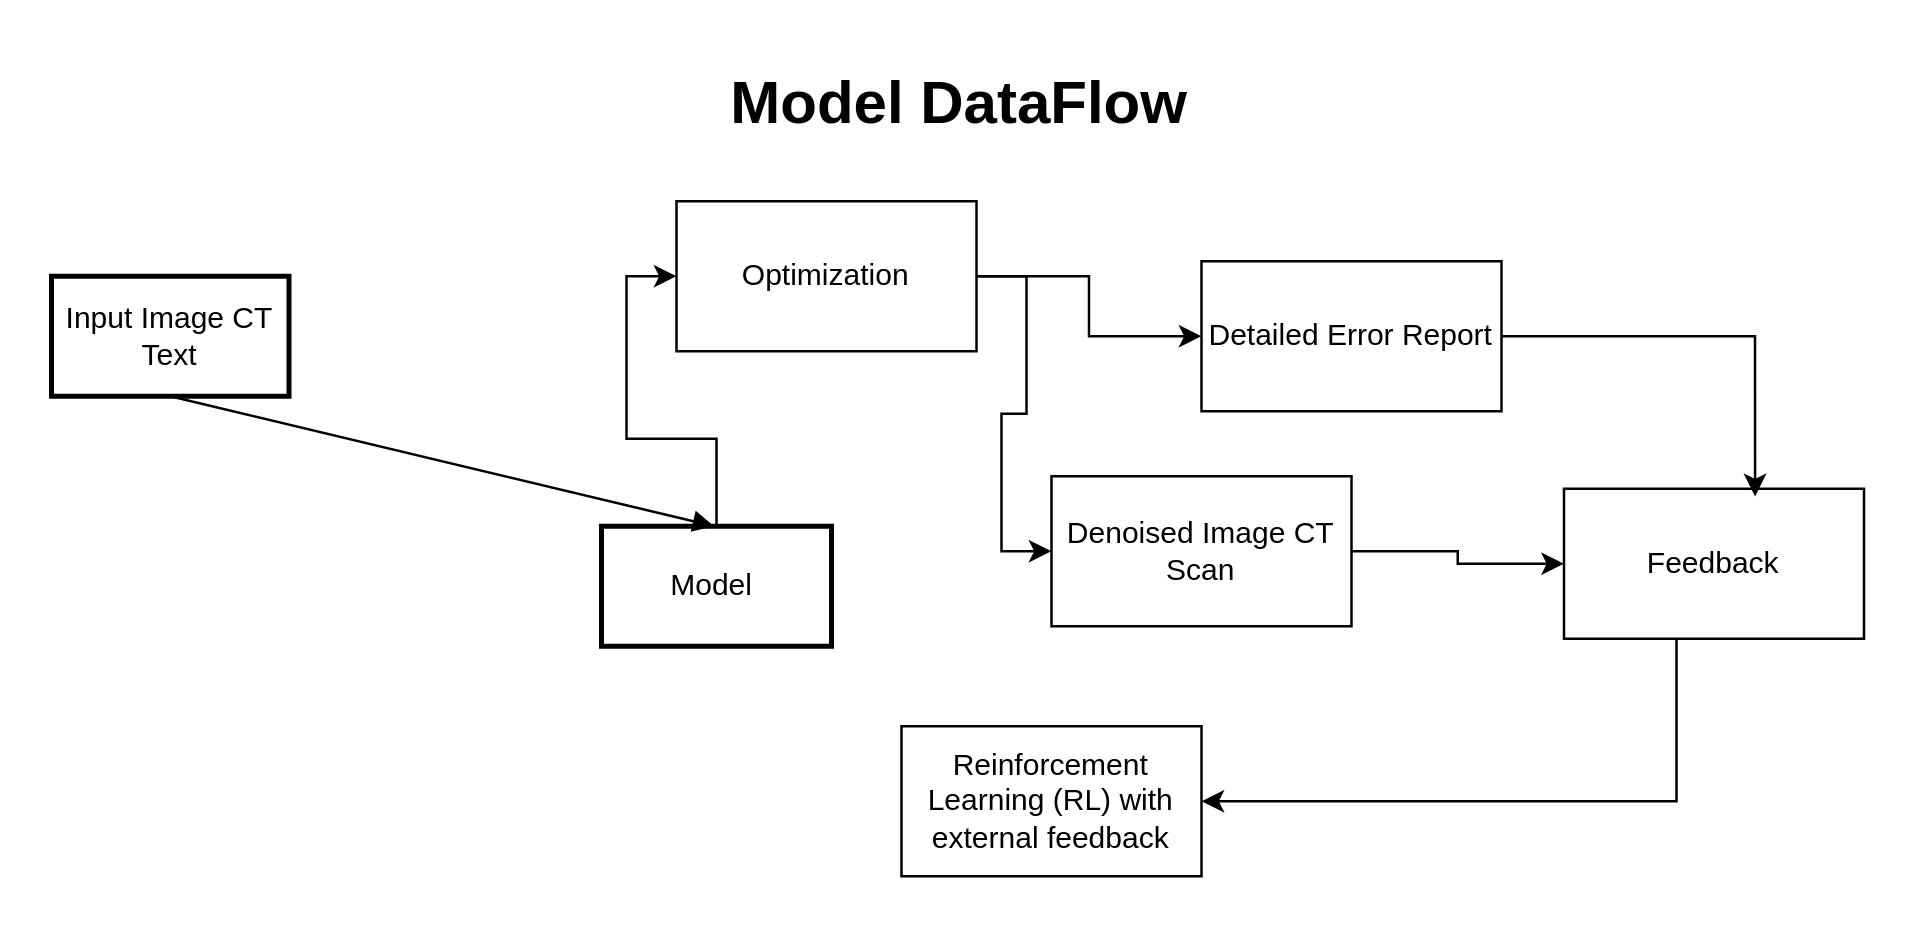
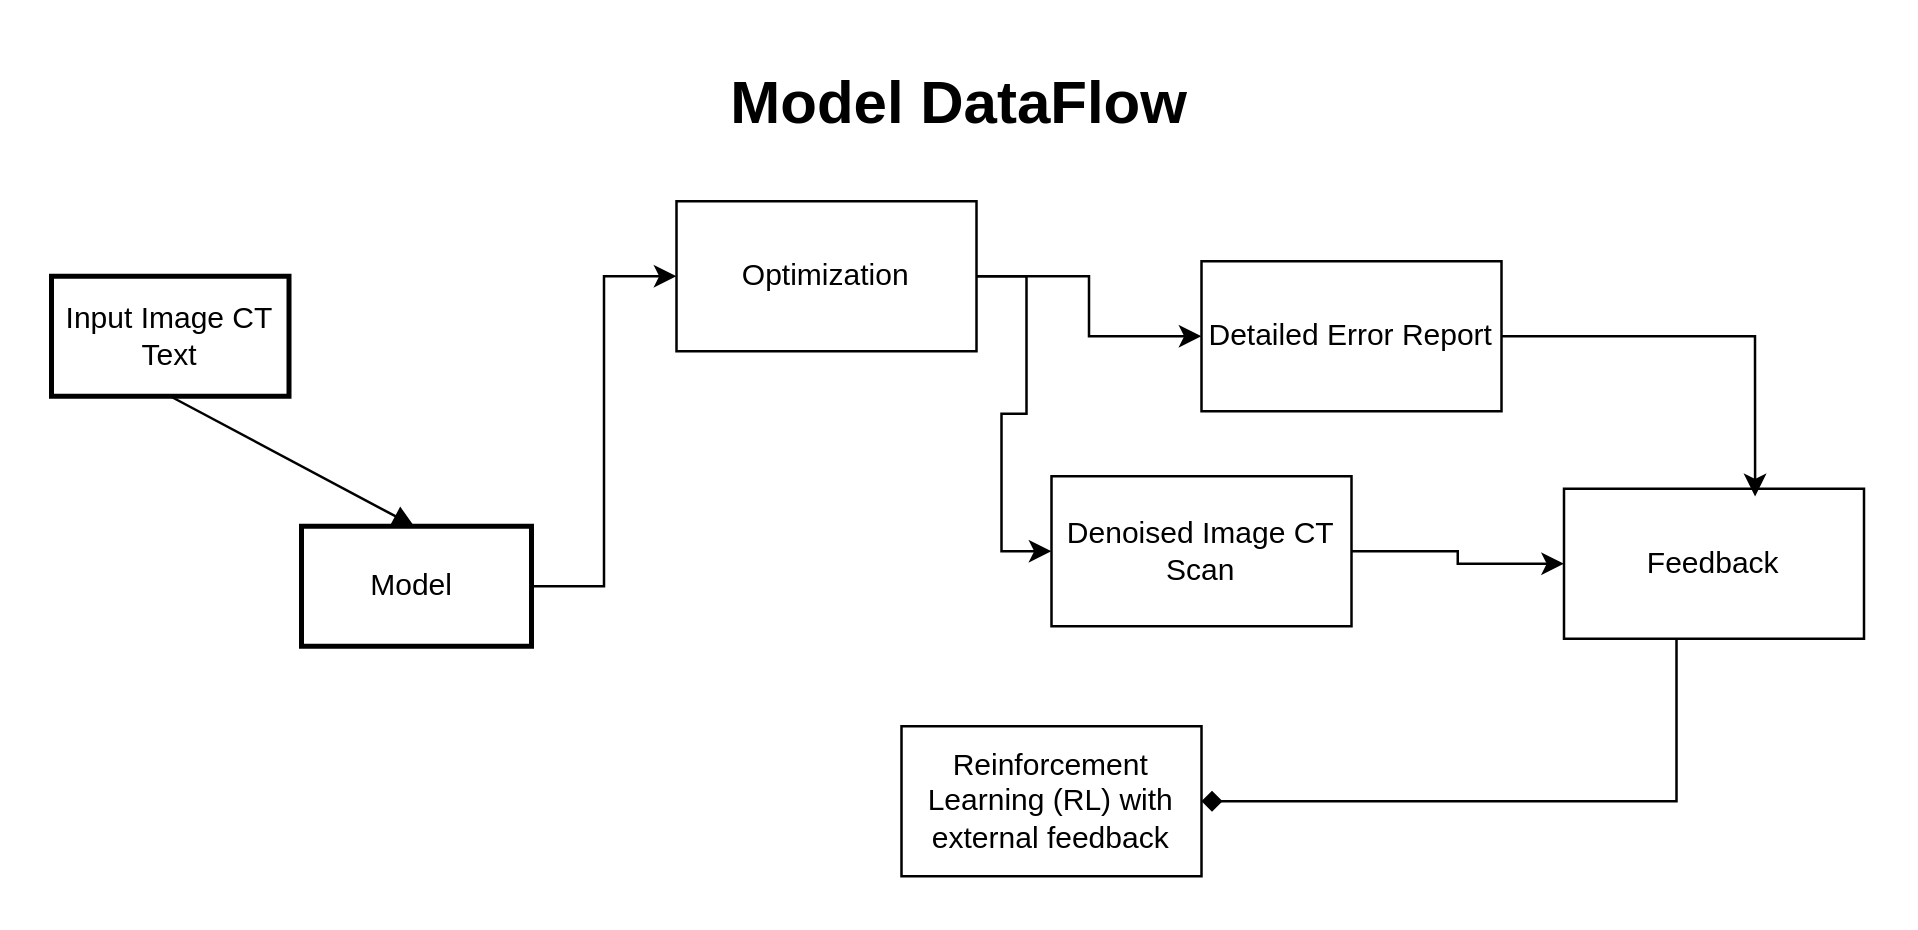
(716, 586) -> (416, 586)
(1220, 801) -> (1222, 801)
